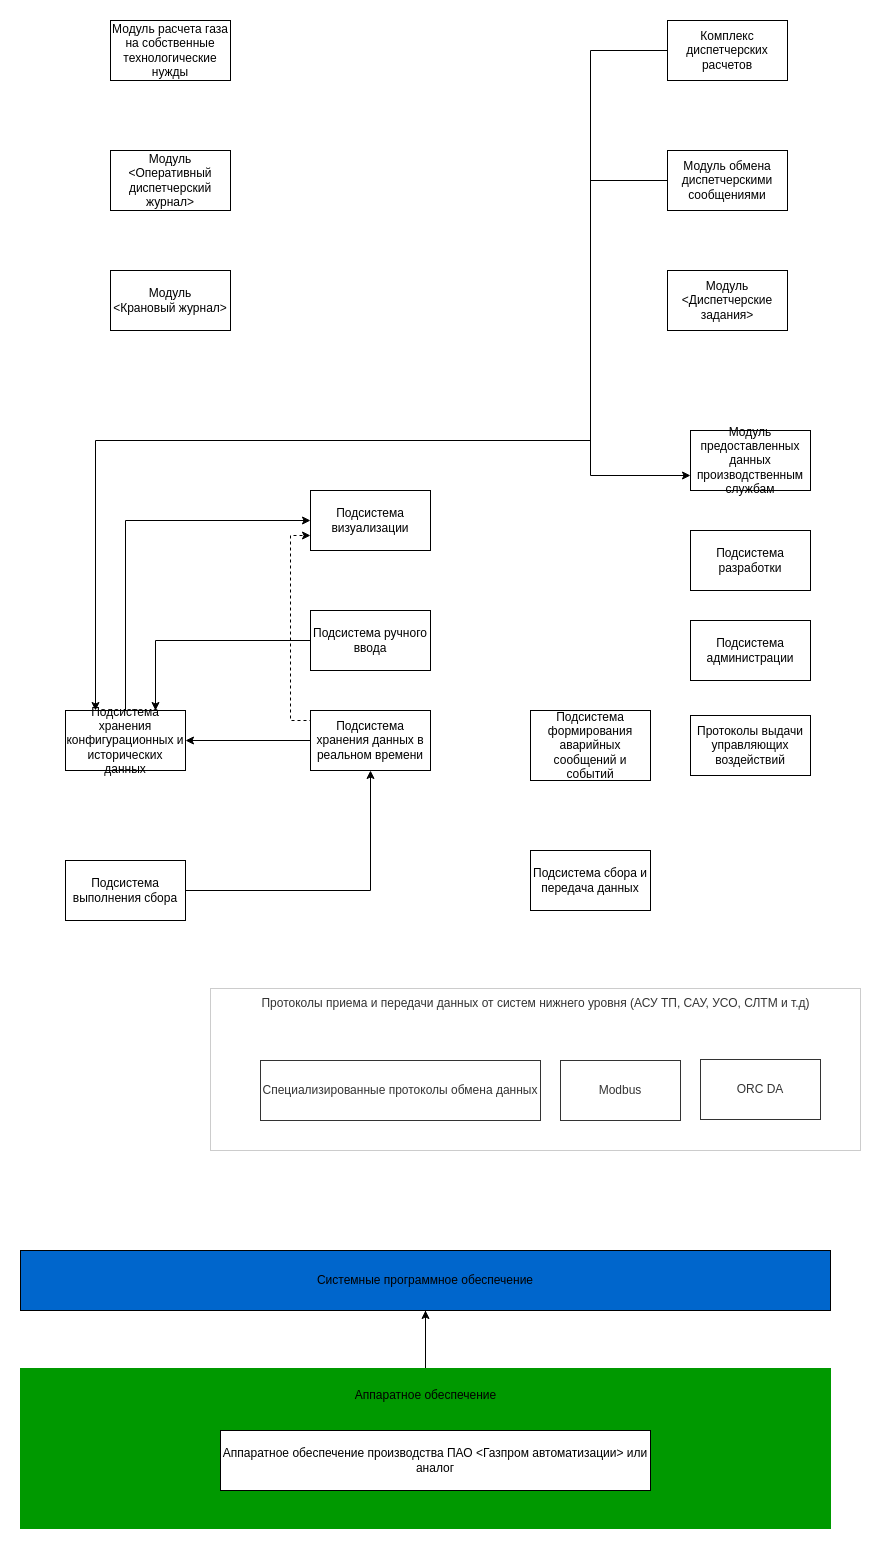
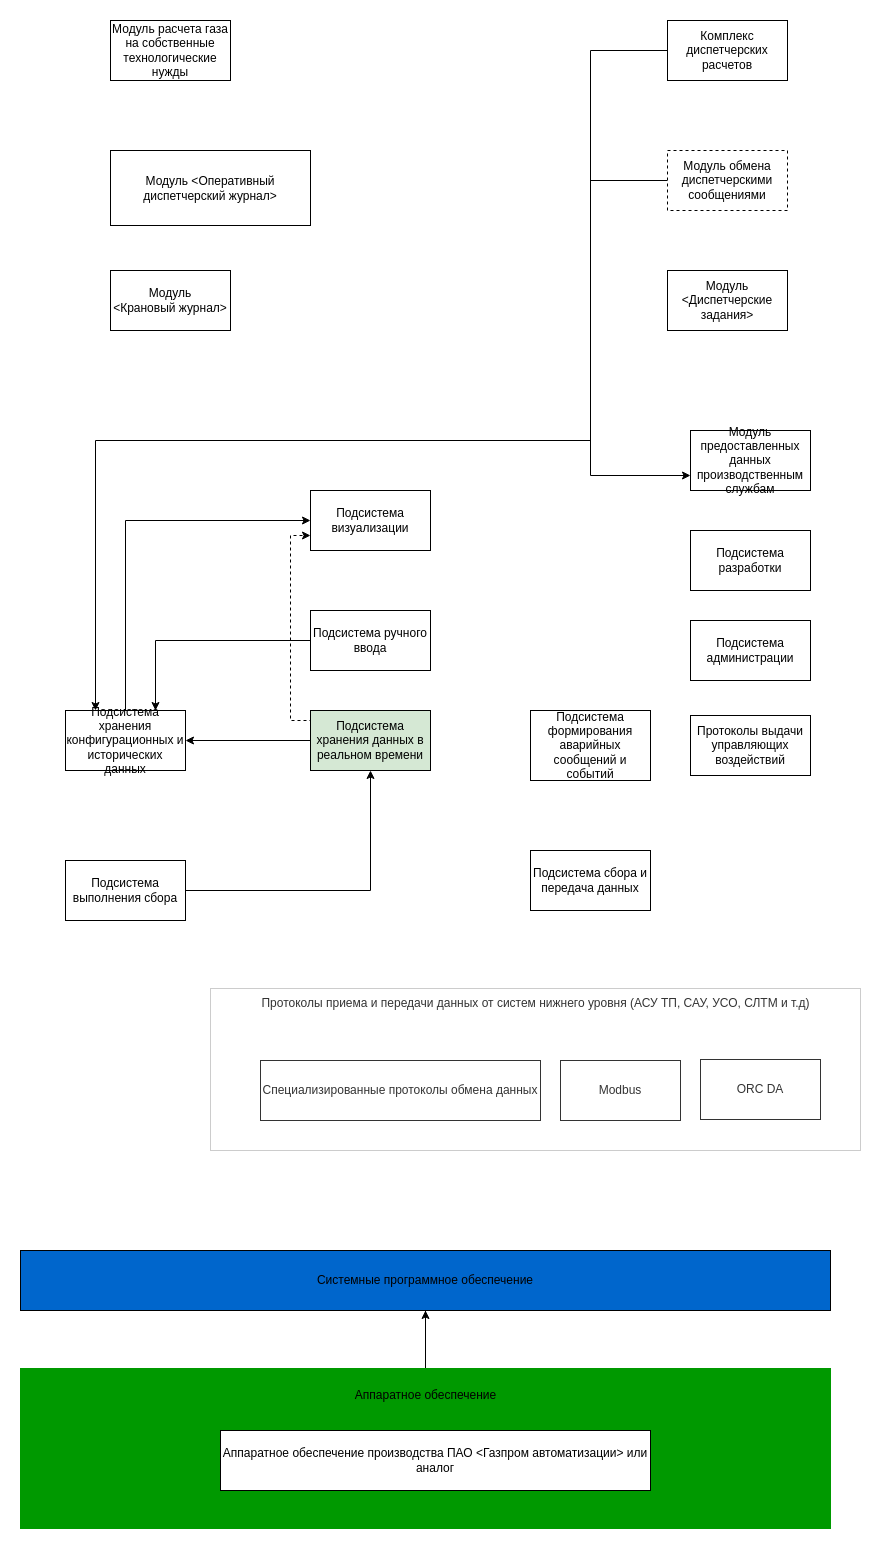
(171, 181) -> (211, 188)
(728, 181) -> (728, 181)
(371, 741) -> (371, 741)
